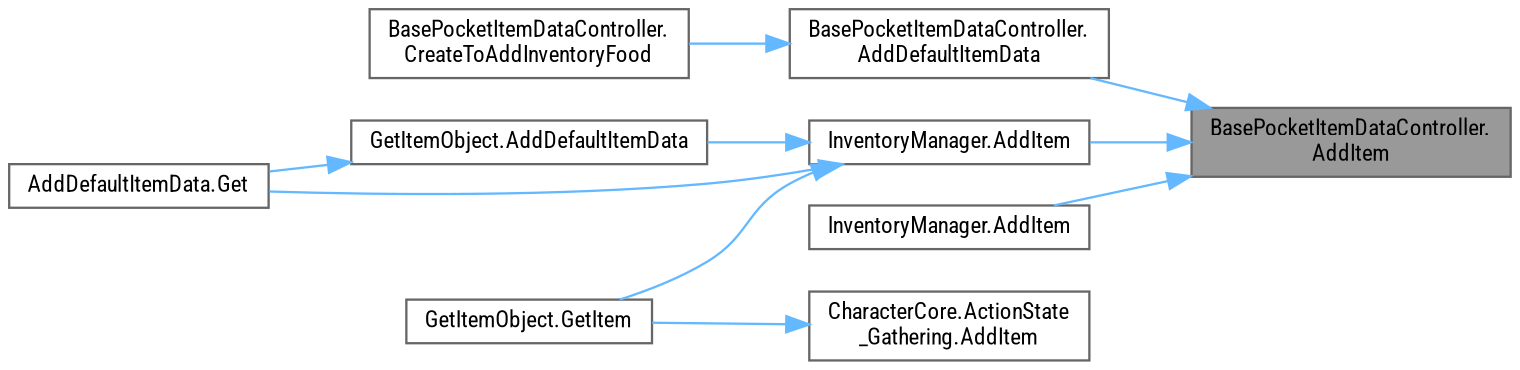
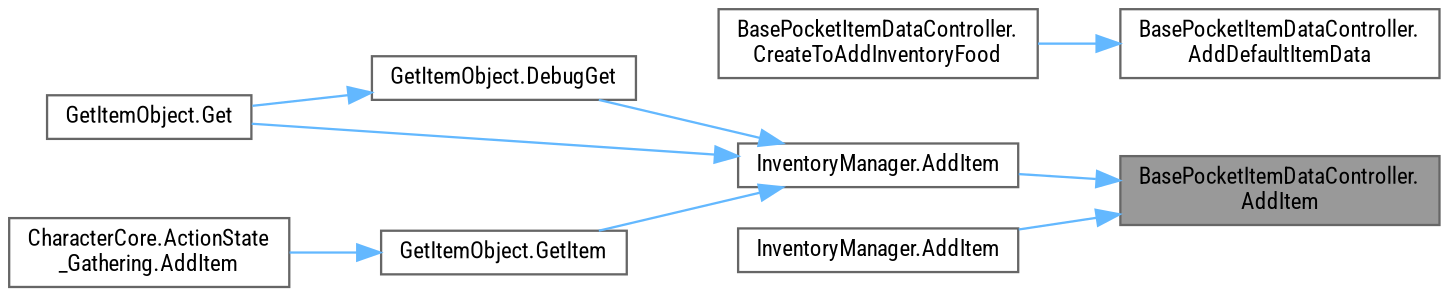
(1139, 90) -> none
(529, 142) -> (504, 78)
(139, 186) -> (149, 117)
(719, 323) -> (323, 253)
